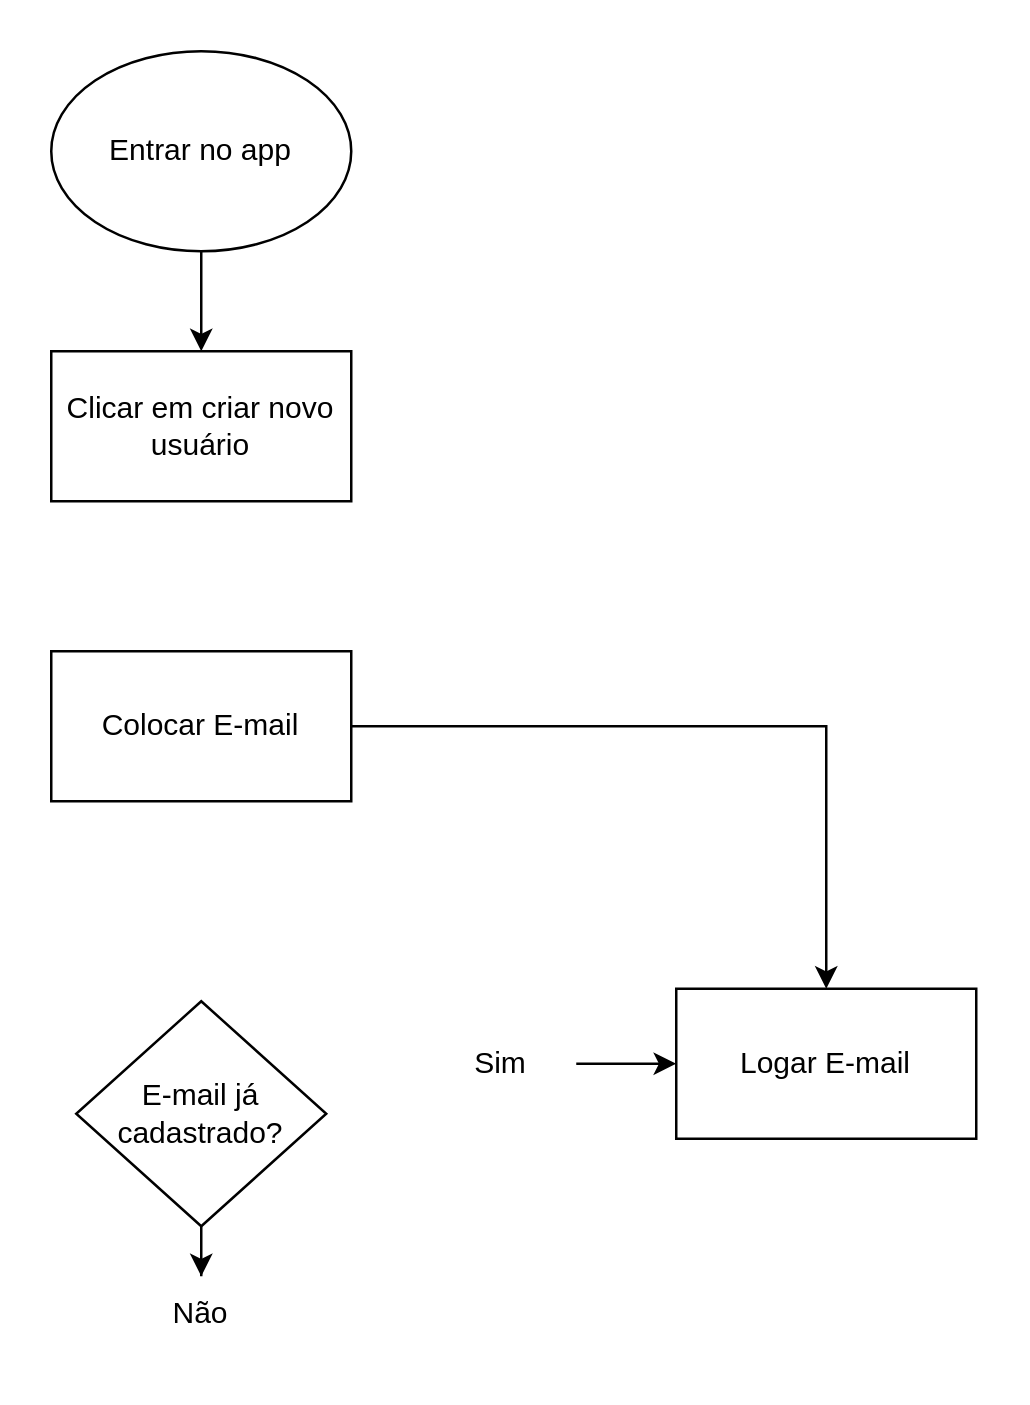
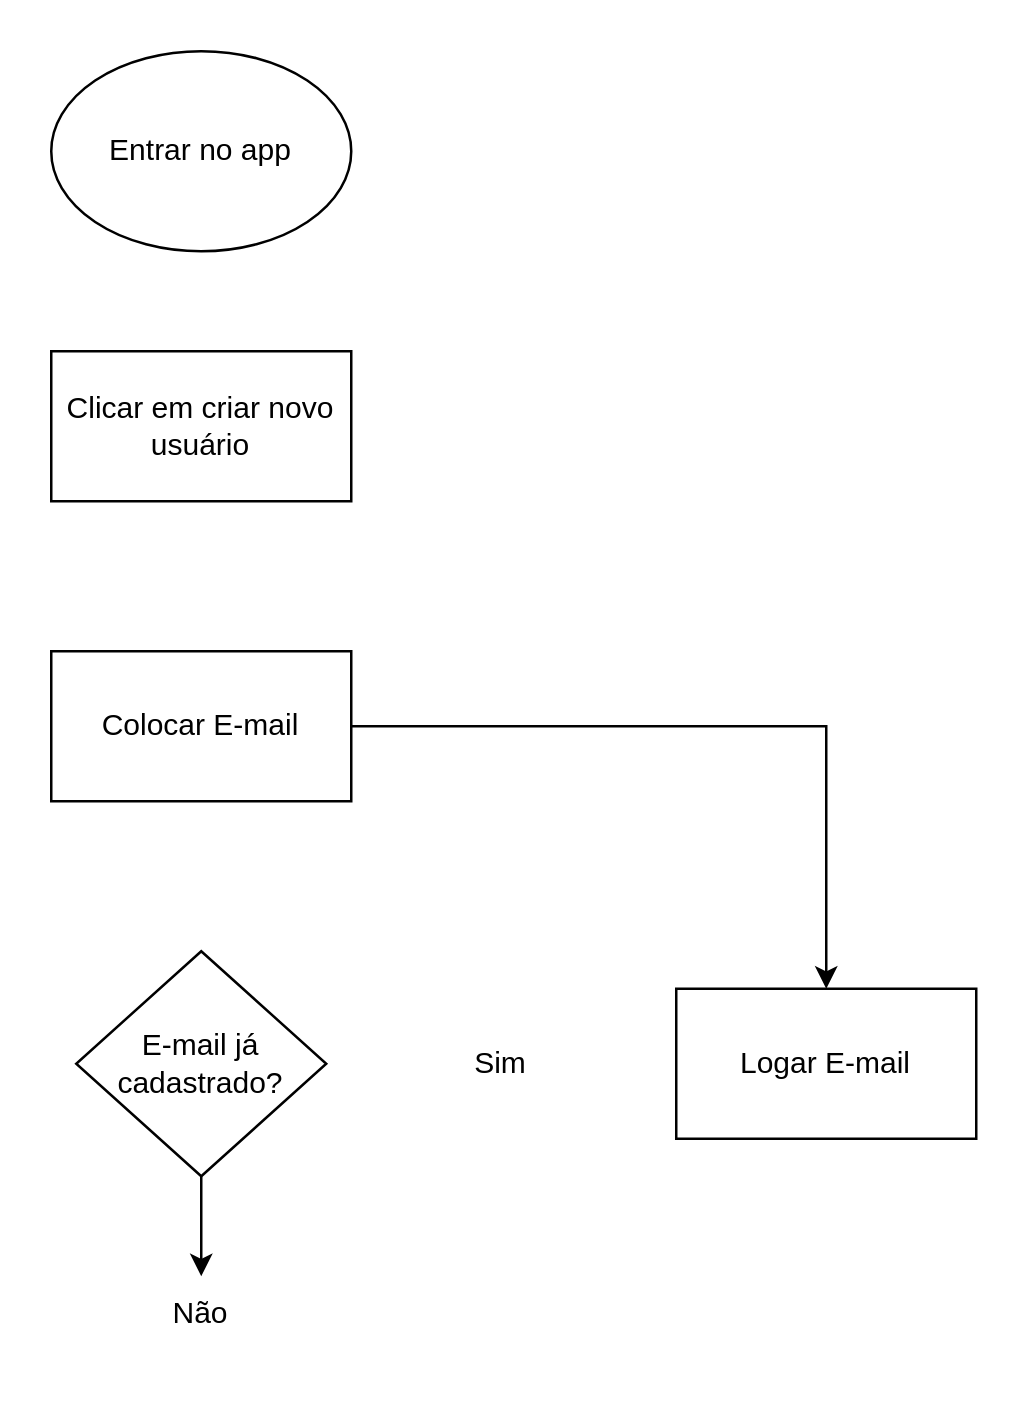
(201, 293) -> none
(618, 1064) -> none
(201, 1114) -> (201, 1064)
